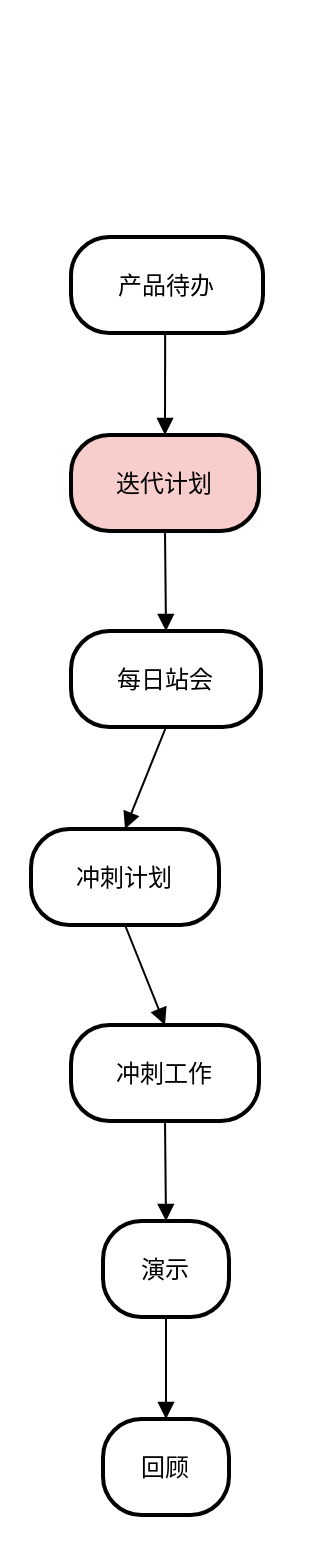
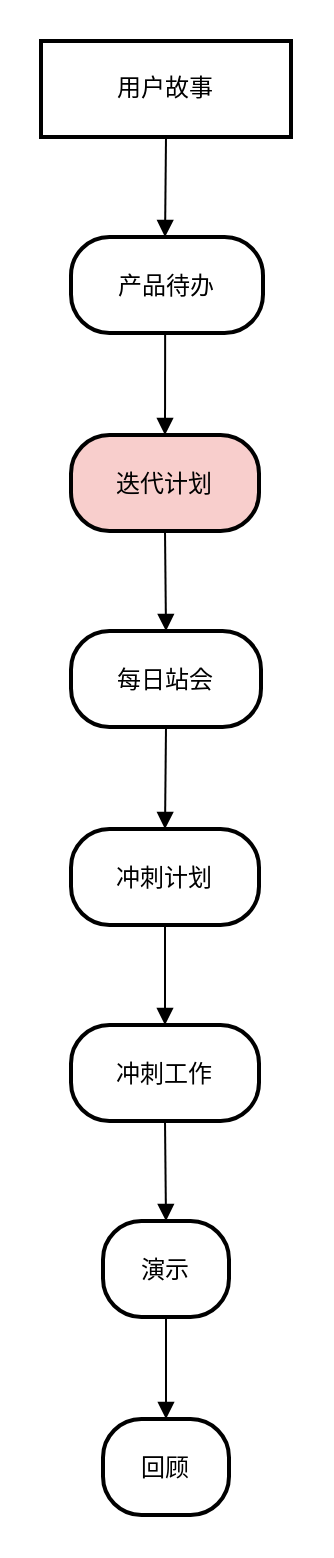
none -> (166, 89)
none -> (166, 179)
(125, 877) -> (165, 877)
